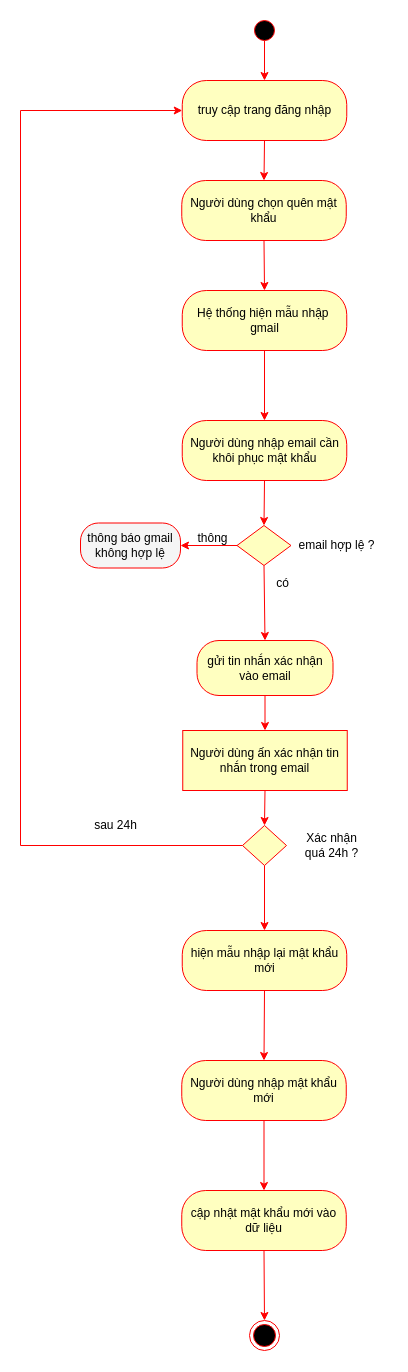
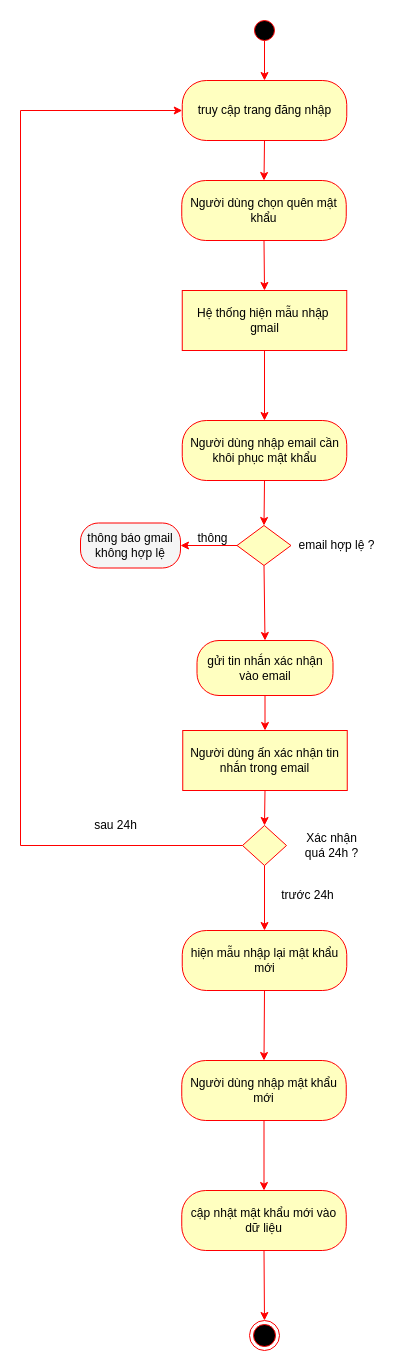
(265, 321) -> (265, 321)
(283, 583) -> none
none -> (307, 896)
